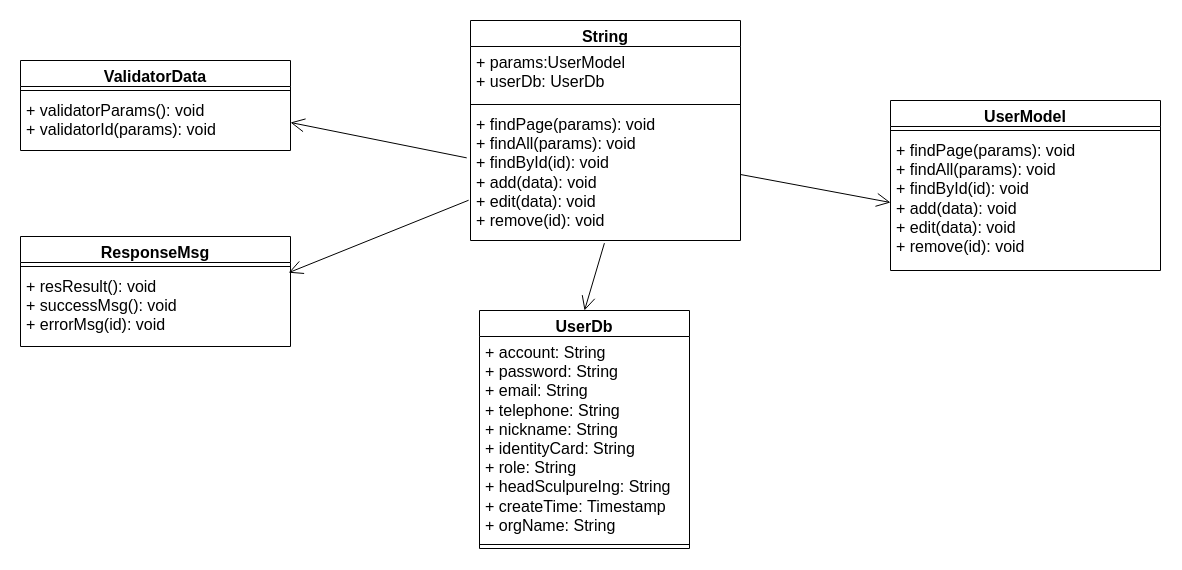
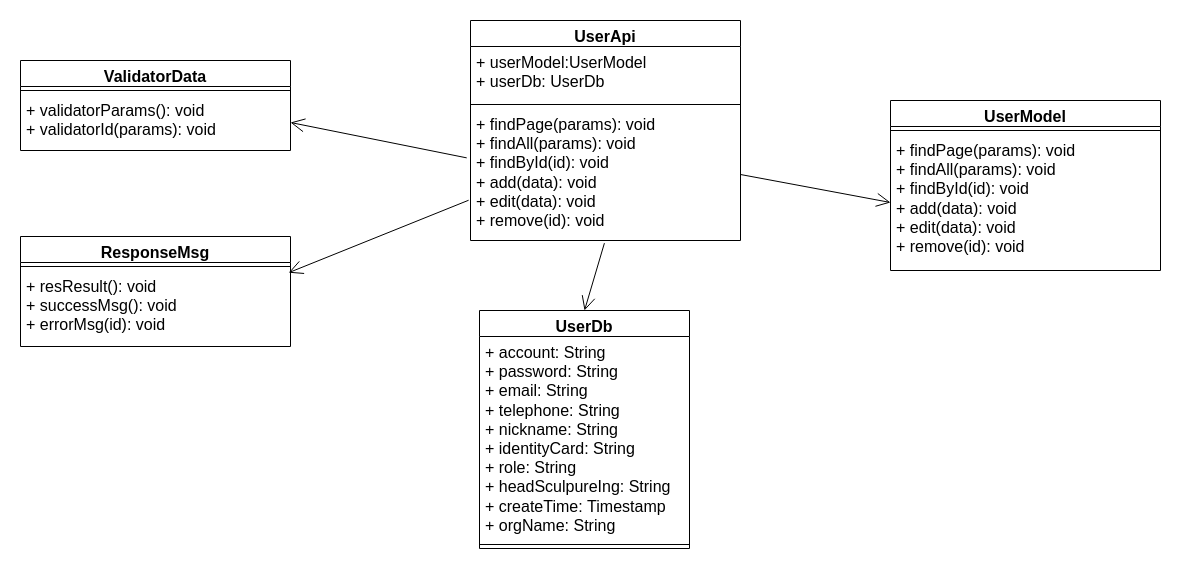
(606, 37) -> (606, 37)
(551, 73) -> (562, 73)
